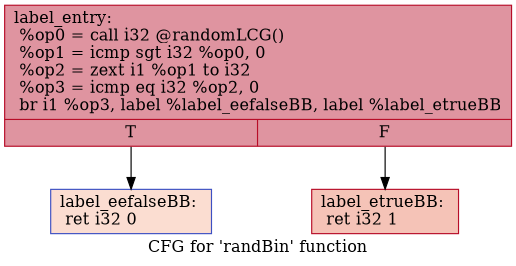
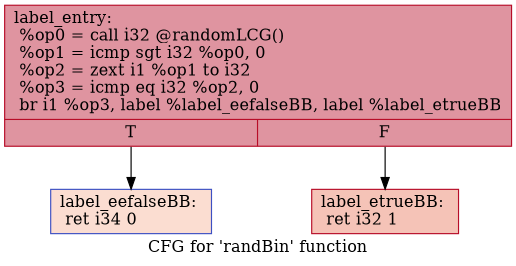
(99, 220) -> (99, 220)
